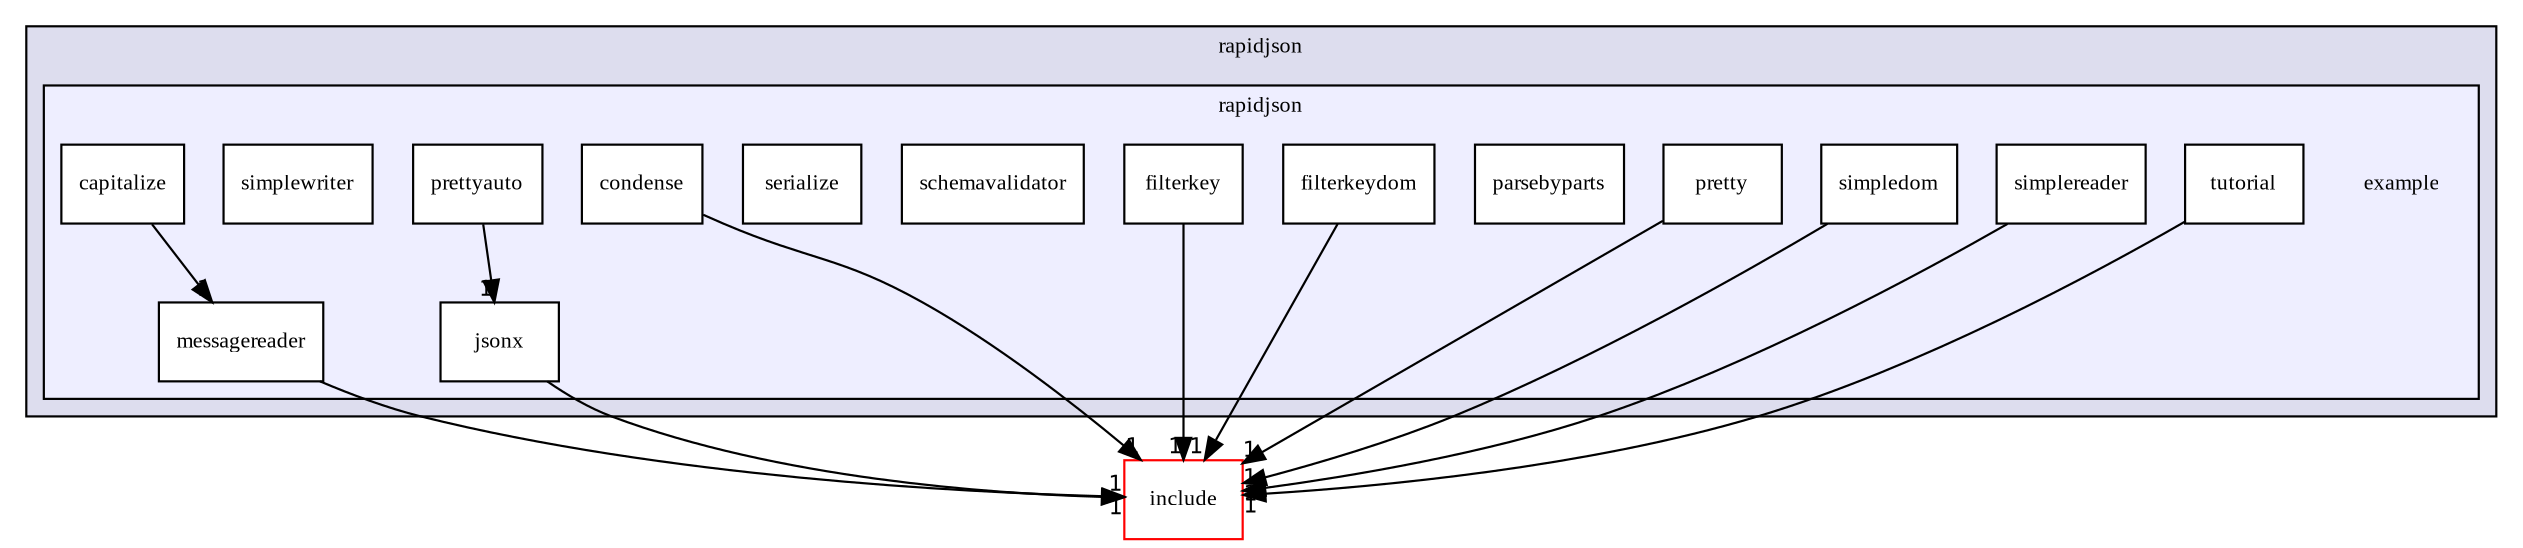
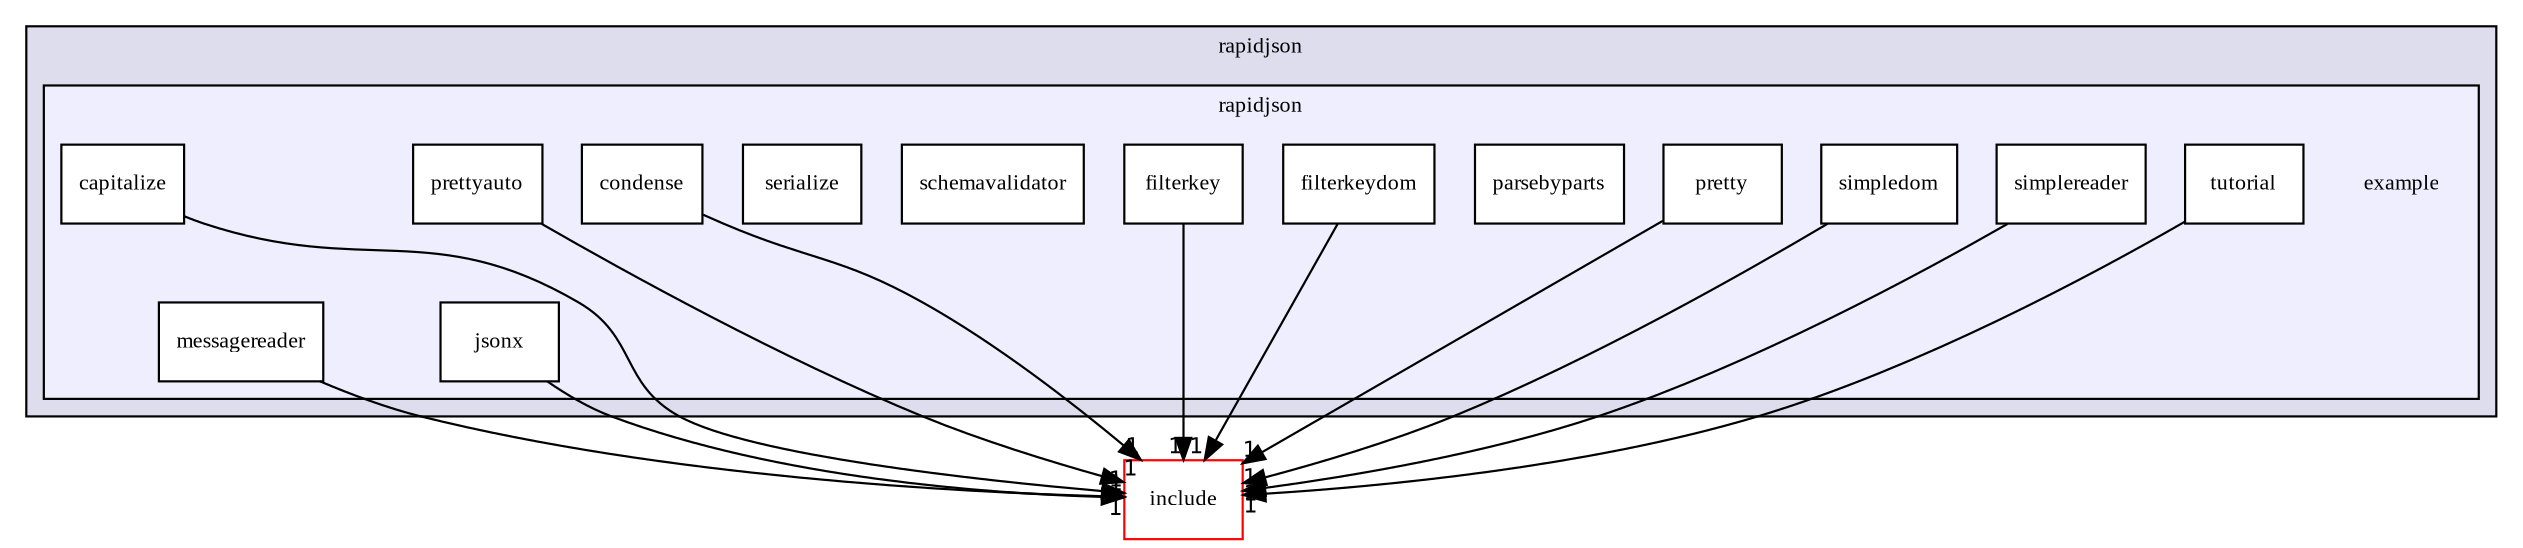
(298, 184) -> none
(487, 252) -> (814, 368)
(175, 254) -> (634, 370)
